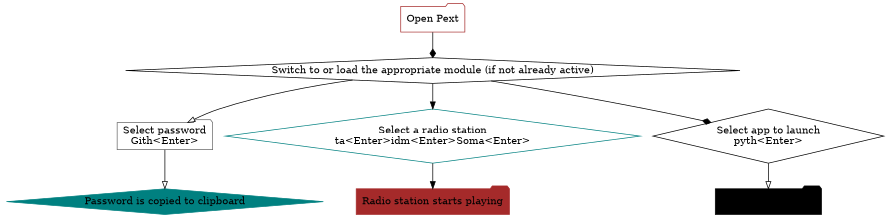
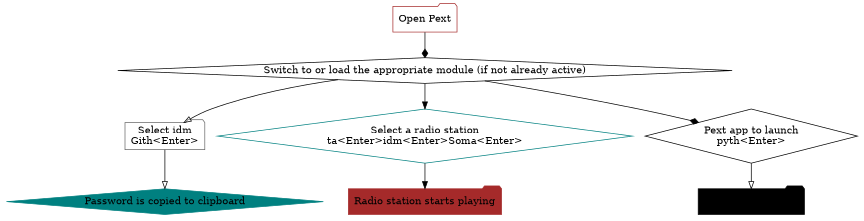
(165, 136) -> (165, 136)
(768, 136) -> (751, 136)
